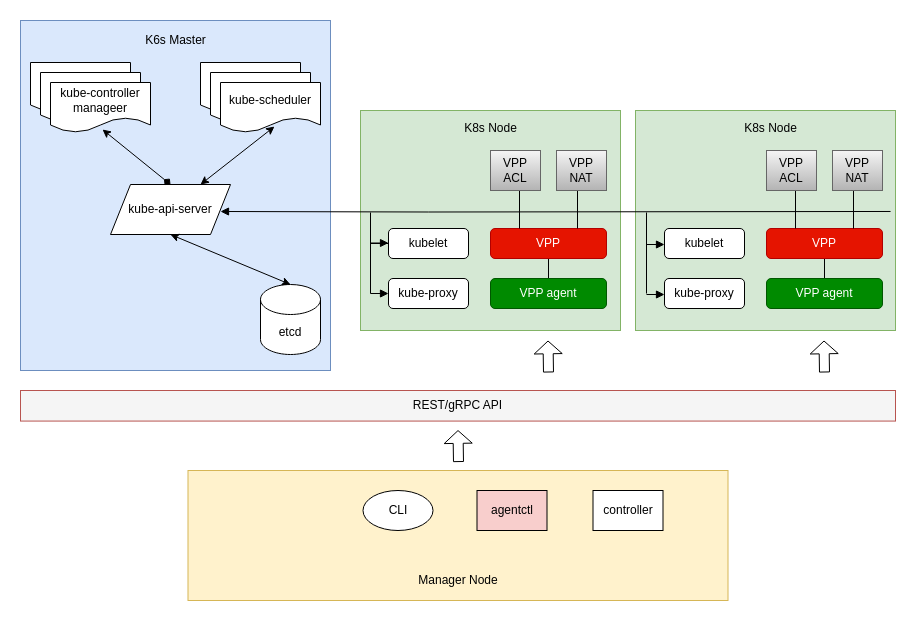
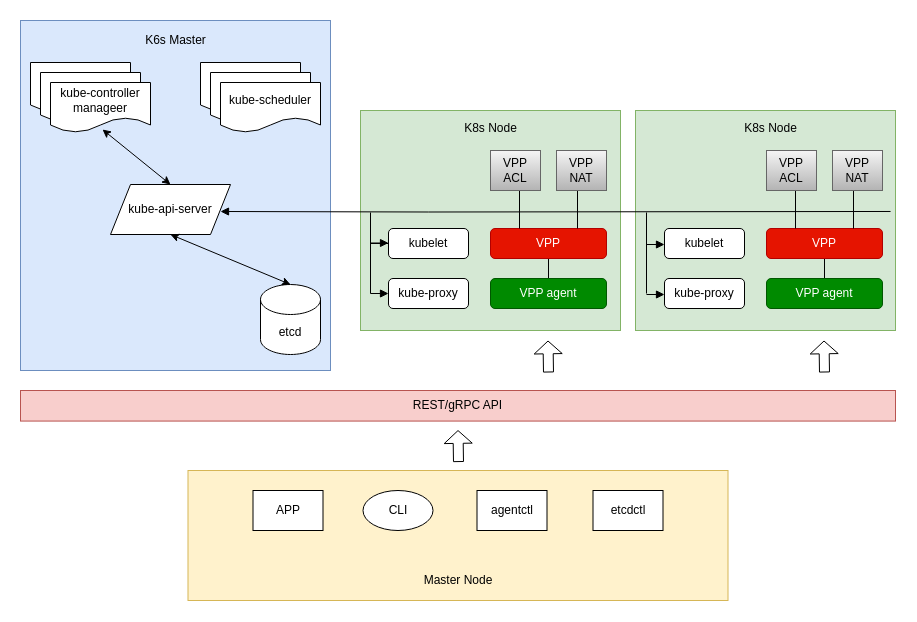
(238, 155) -> none
(164, 179) -> (164, 179)
(458, 406) -> (458, 406)
none -> (288, 511)
(512, 511) -> (512, 511)
(629, 511) -> (629, 511)
(459, 581) -> (459, 581)
